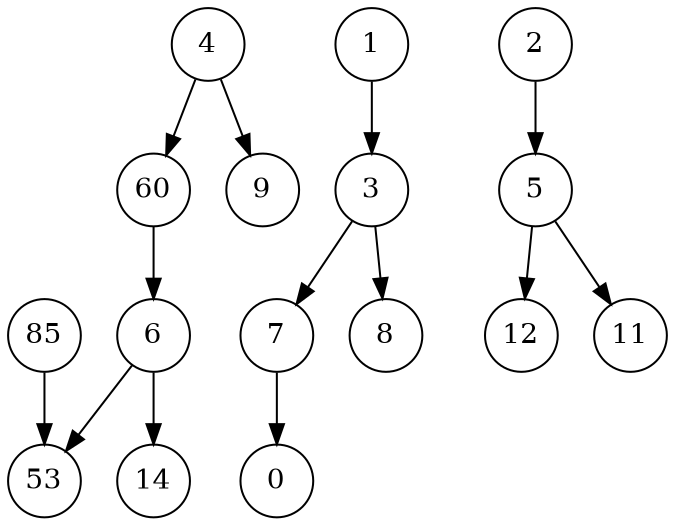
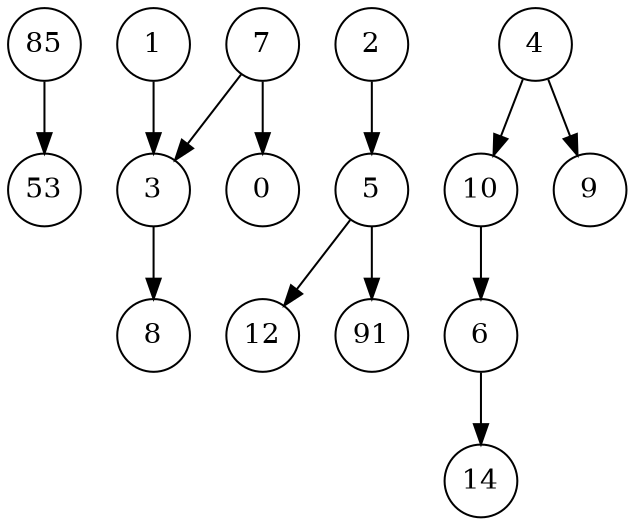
(154, 190) -> (481, 190)
(330, 254) -> (214, 109)
(630, 335) -> (372, 335)
(105, 400) -> none
